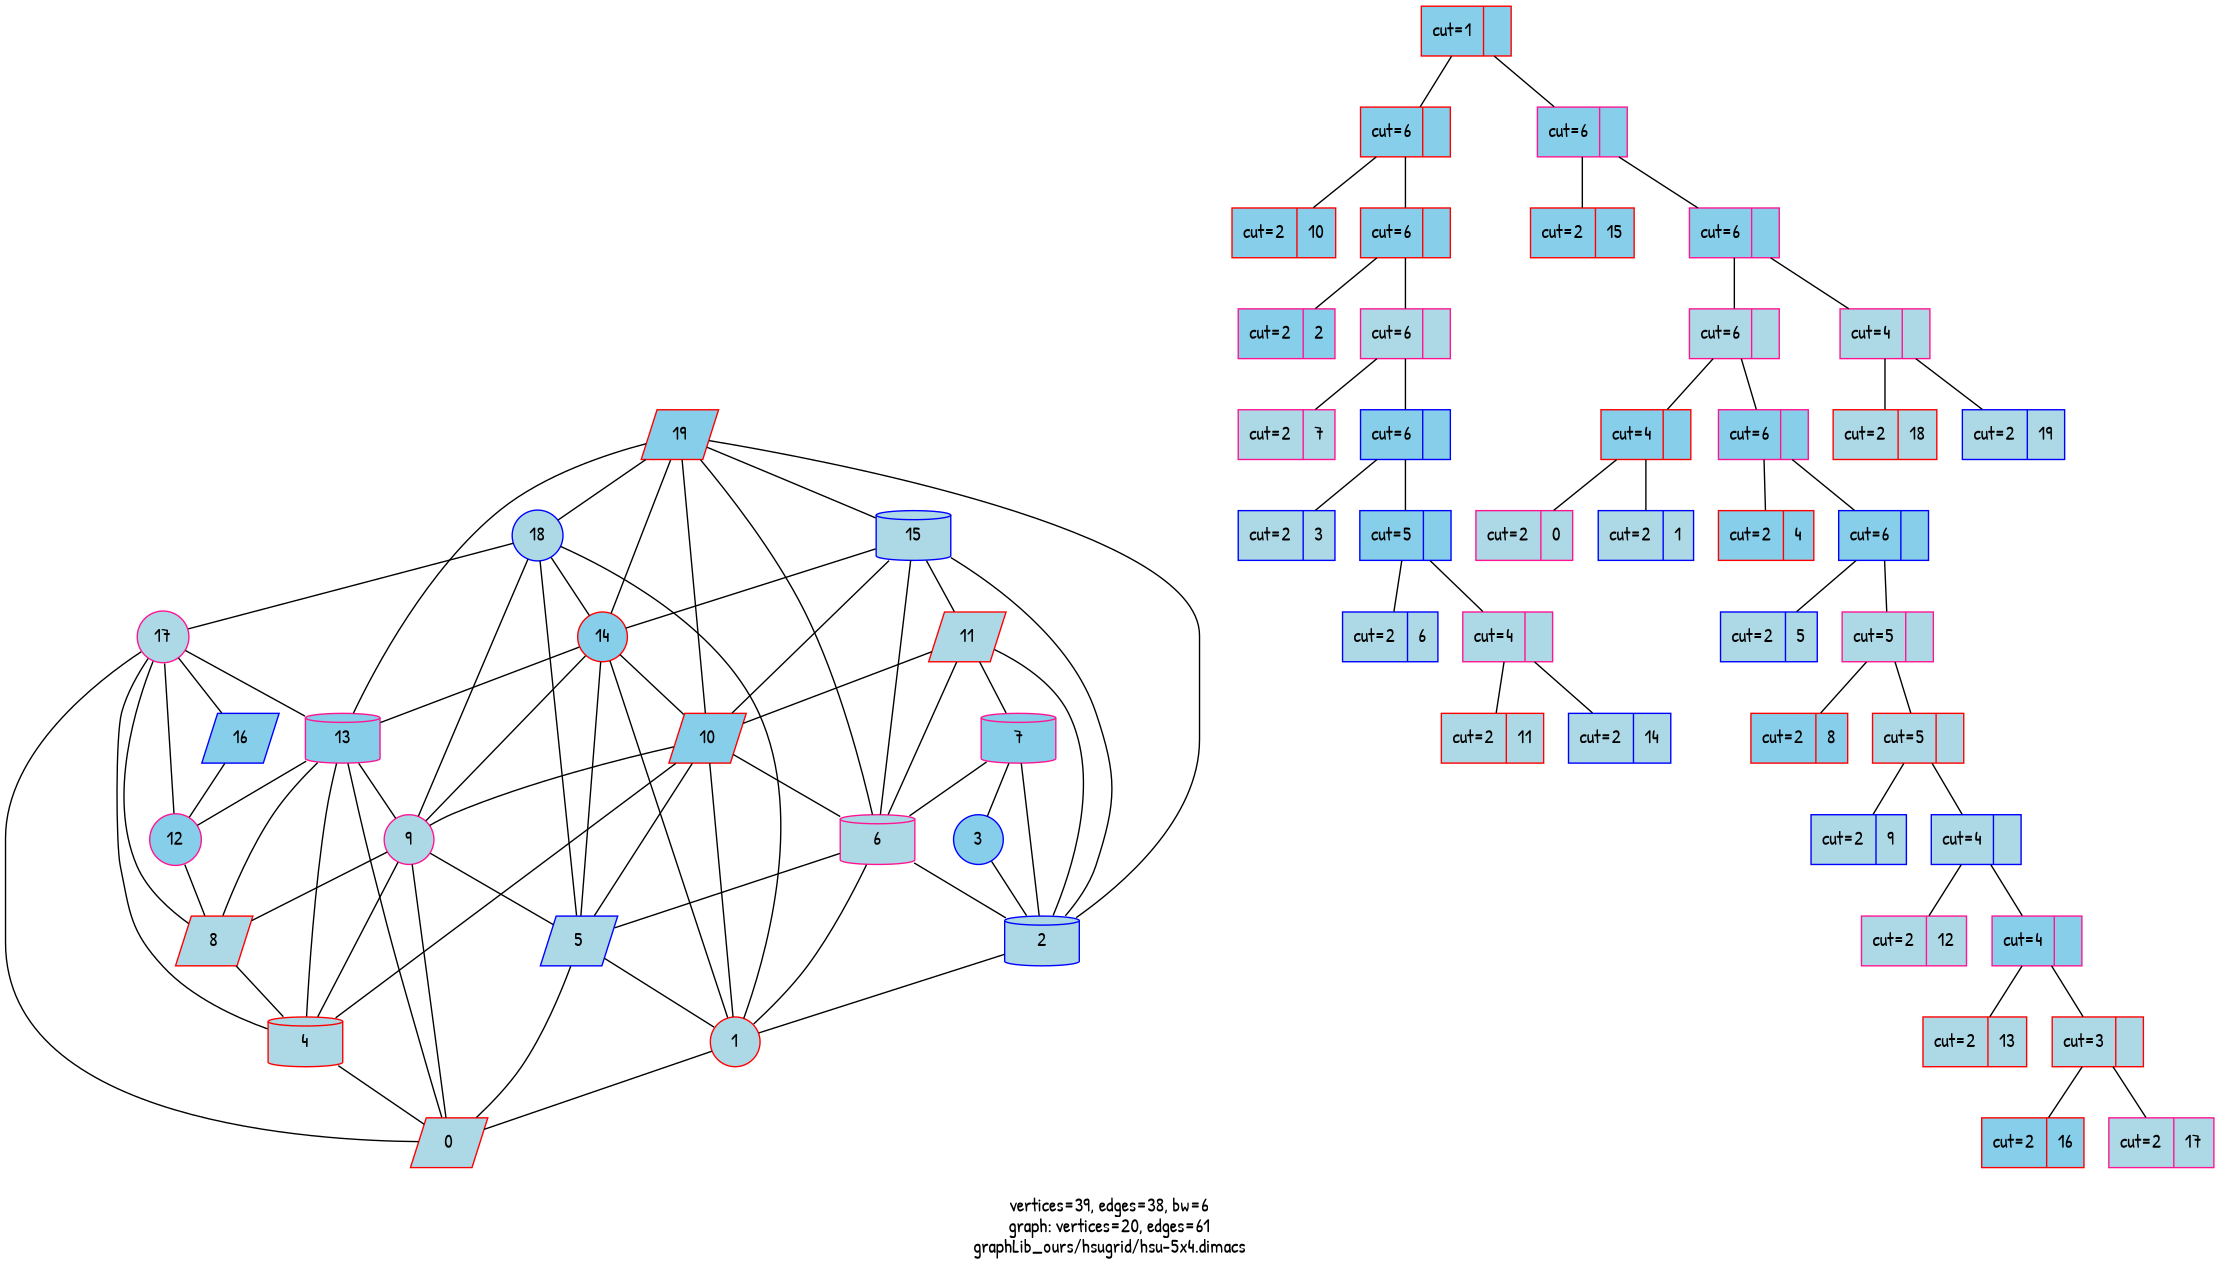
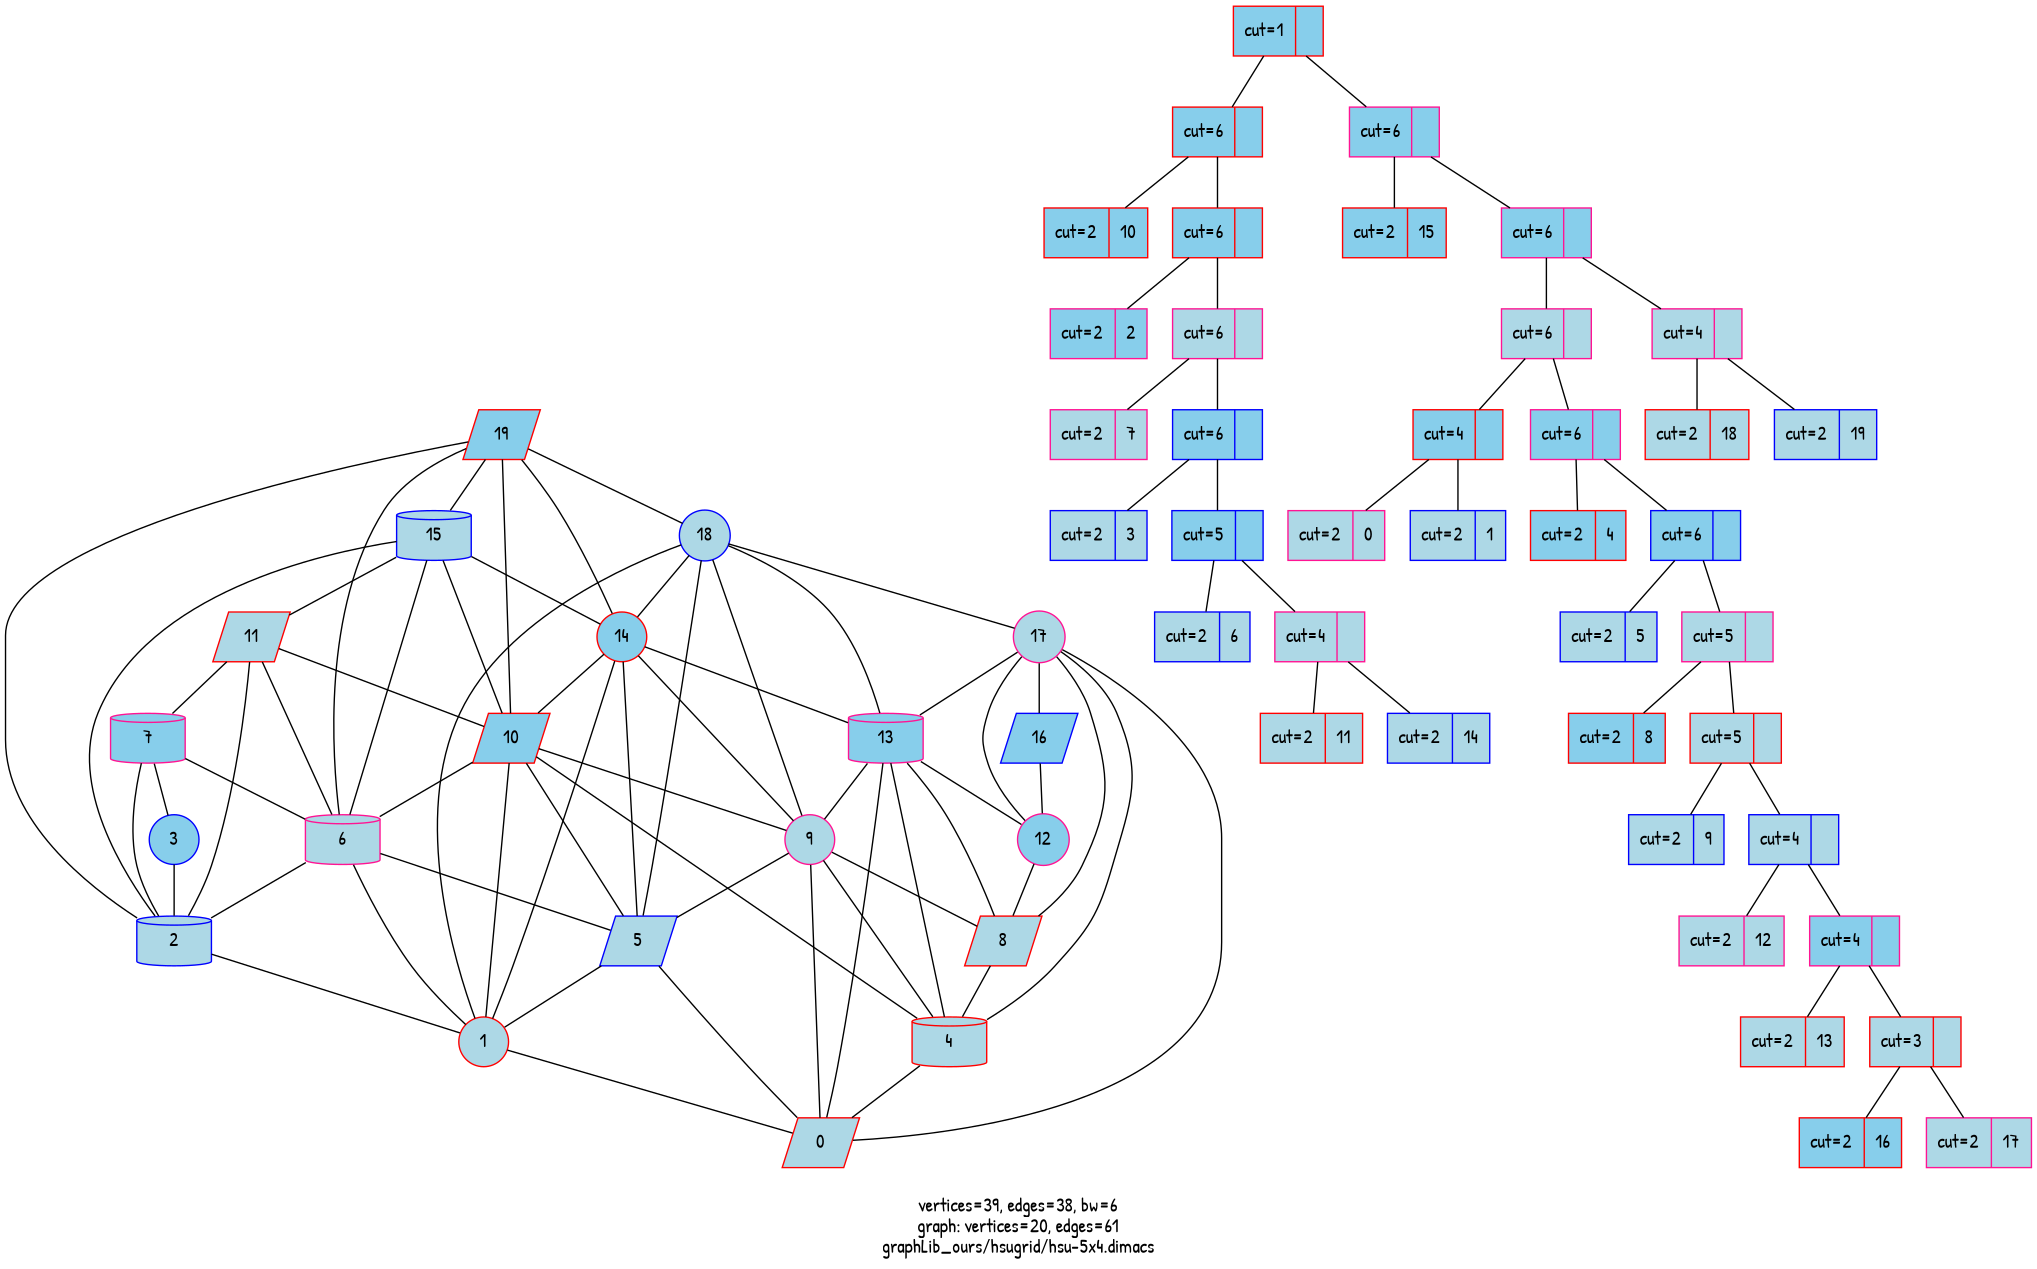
(467, 541) -> (827, 609)
